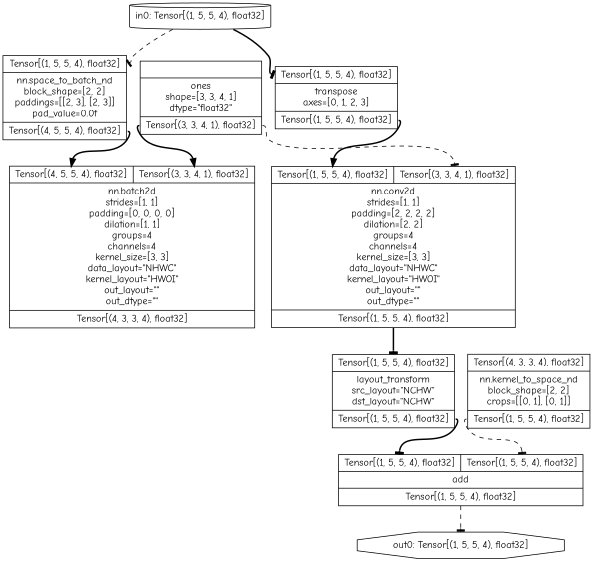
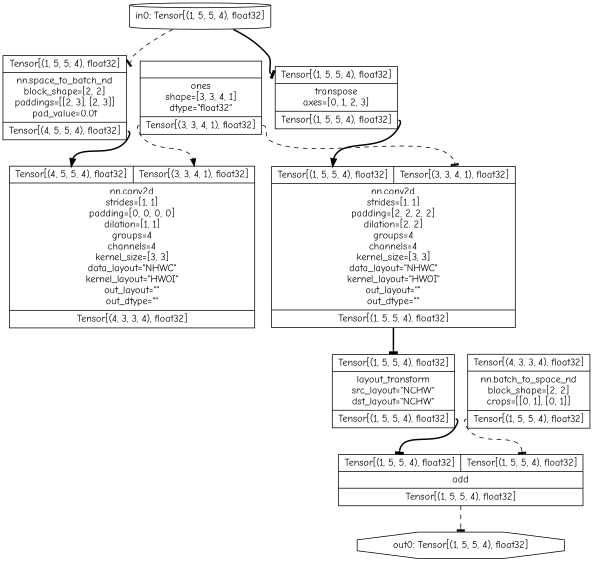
(161, 147) -> (161, 147)
(132, 191) -> (132, 191)
(529, 380) -> (529, 380)
